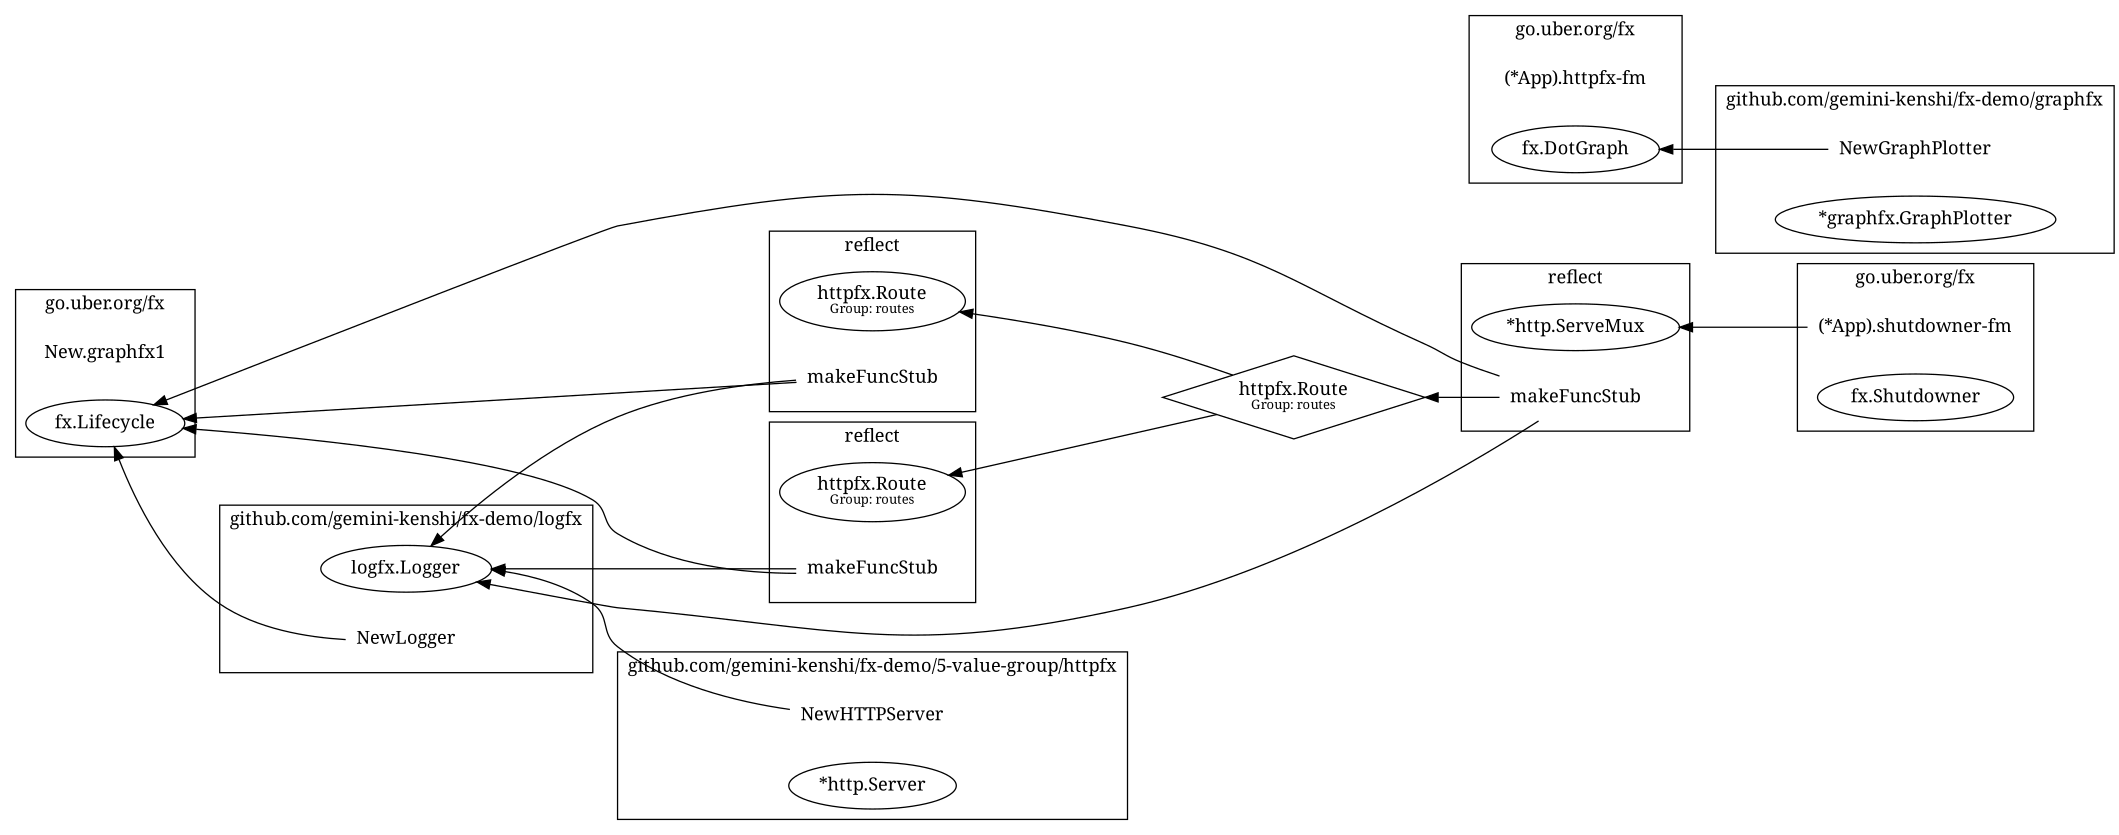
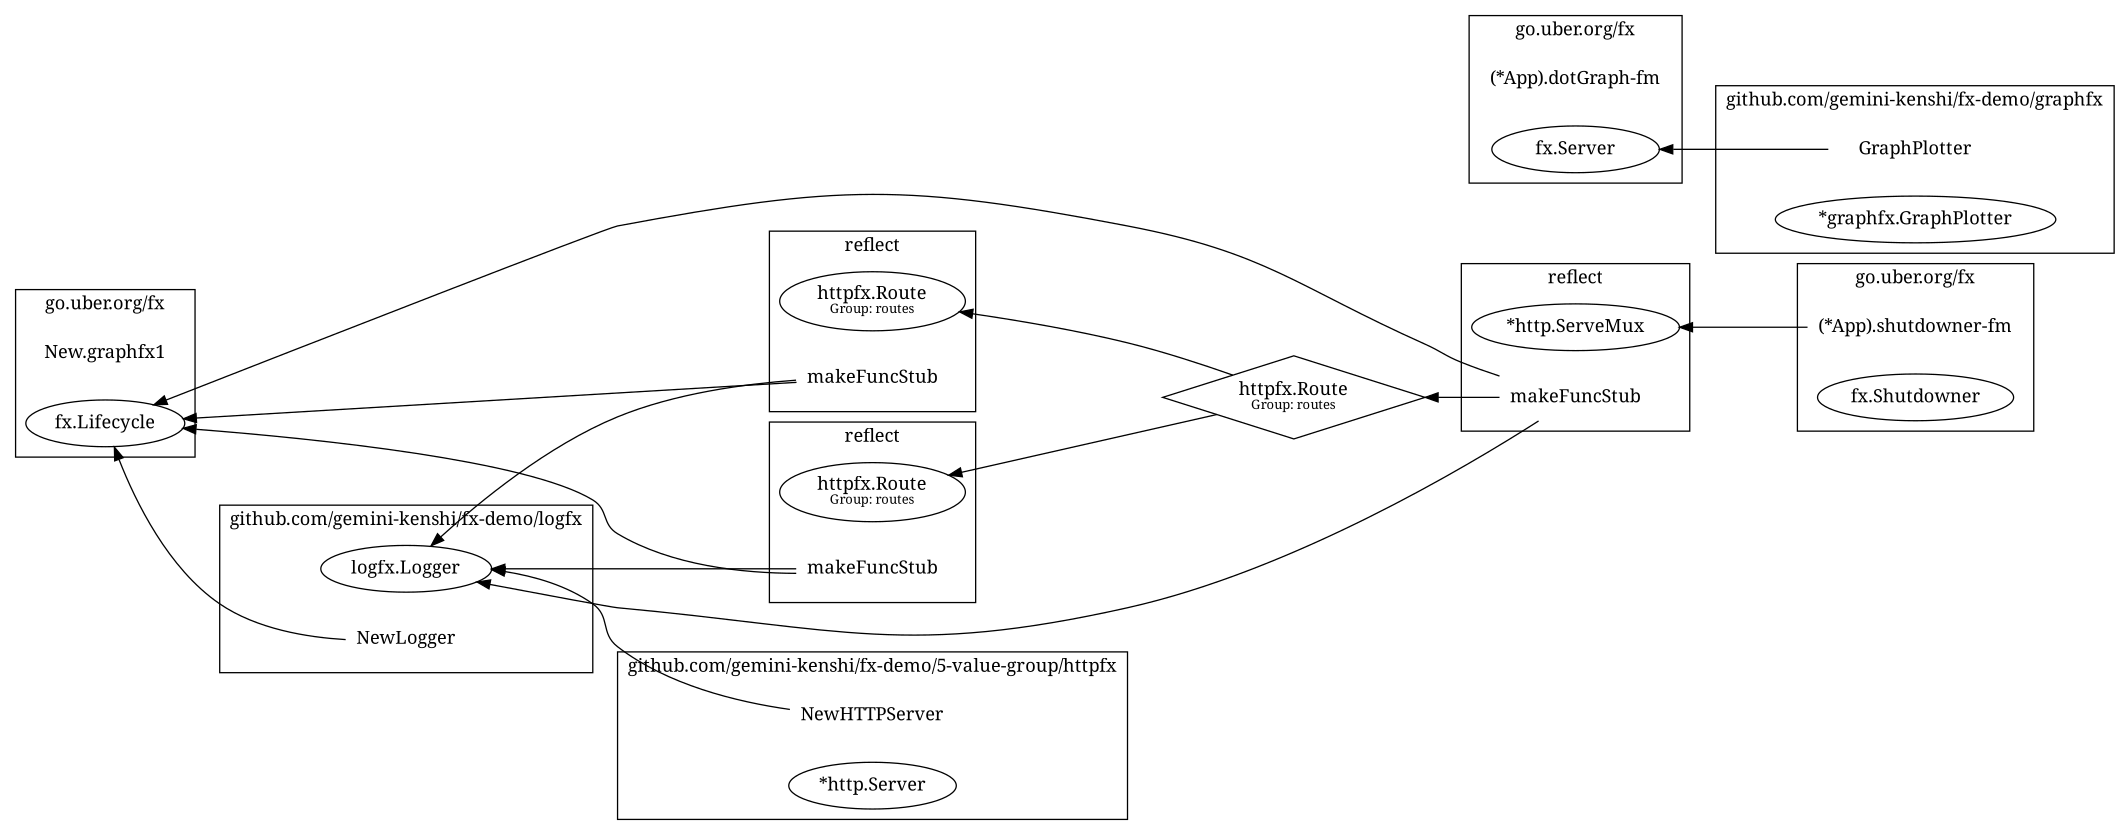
(1576, 79) -> (1576, 79)
(1576, 149) -> (1576, 149)
(1916, 149) -> (1916, 149)
